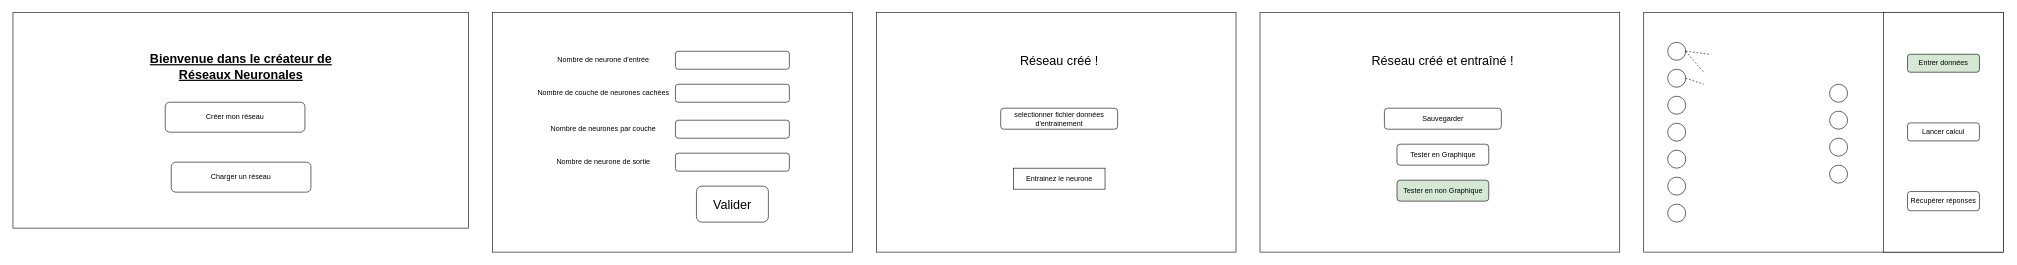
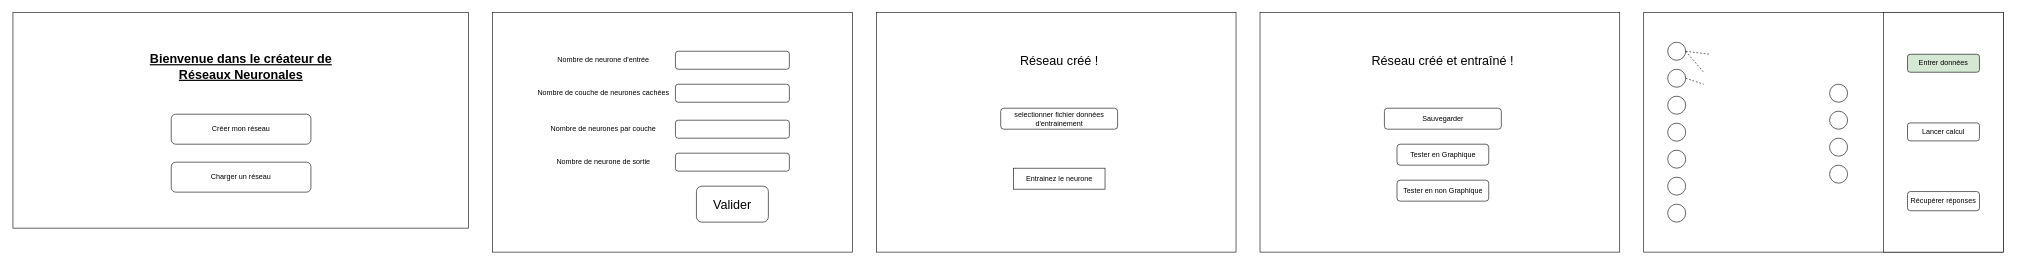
(235, 117) -> (241, 129)
(1443, 191) -> (1443, 191)
